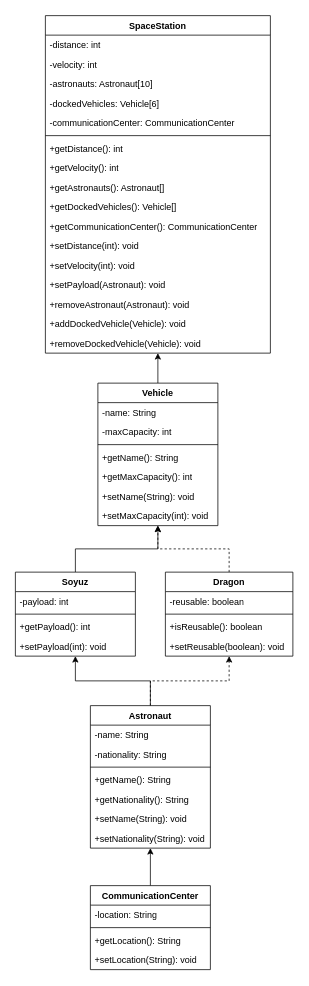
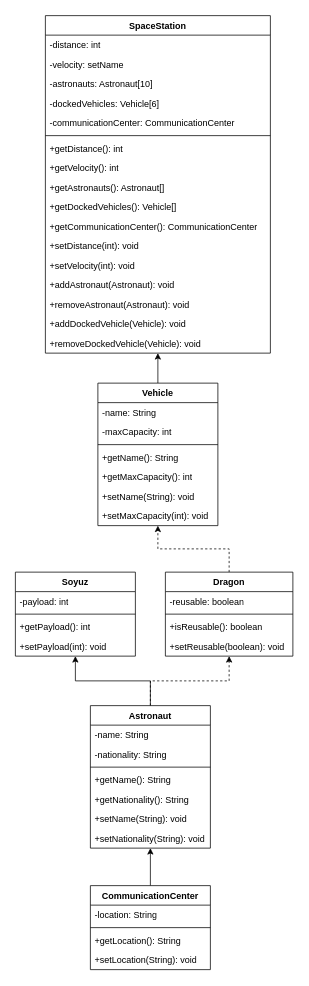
(79, 65) -> (91, 65)
(116, 286) -> (122, 286)
(104, 549) -> none
